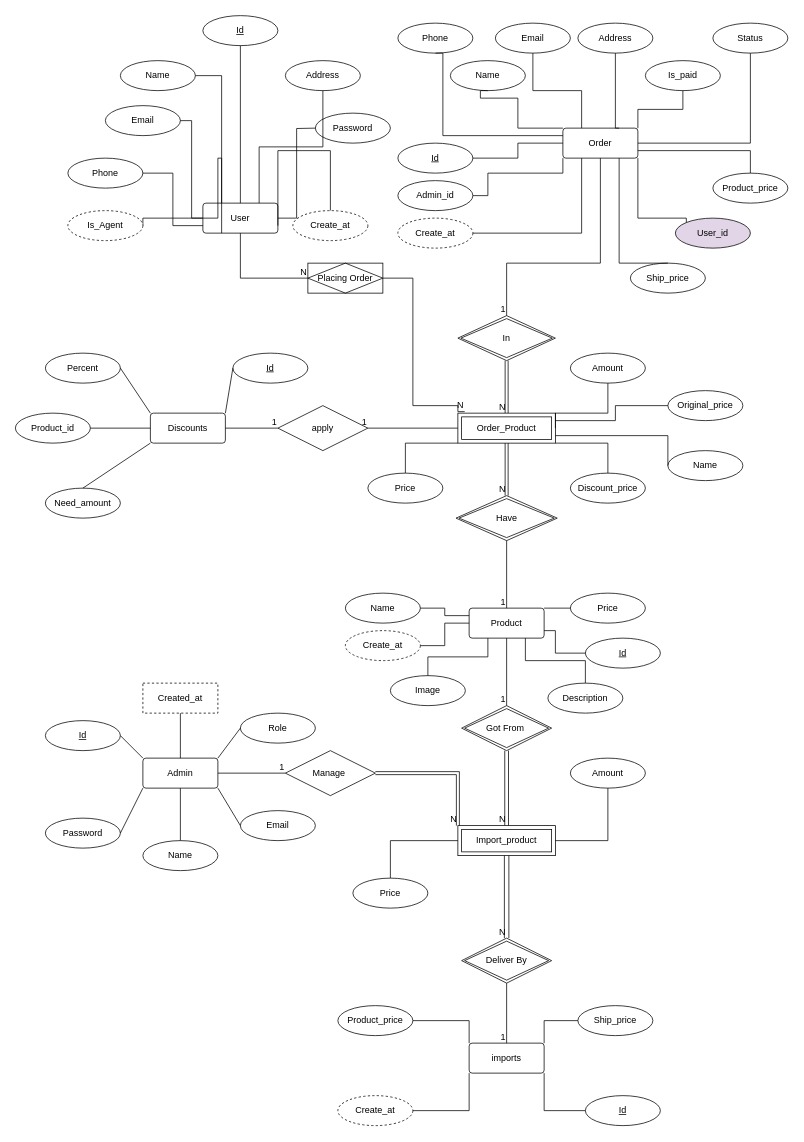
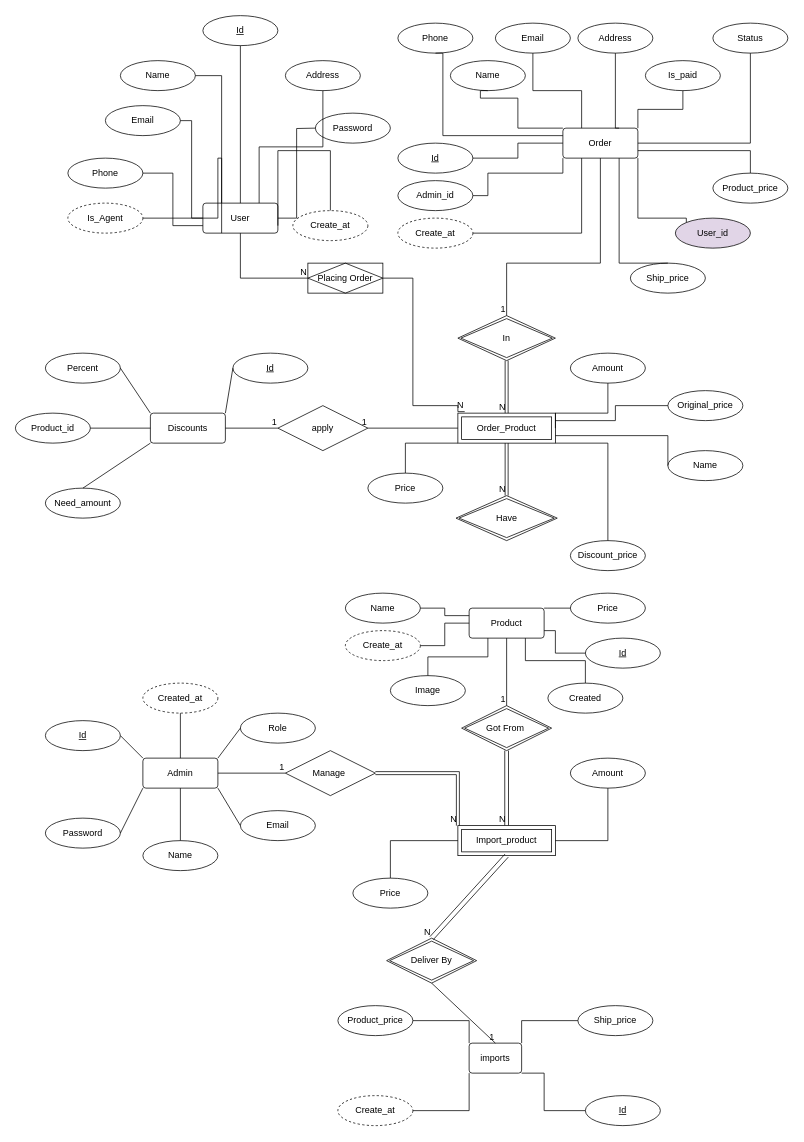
(105, 225) -> (105, 218)
(608, 488) -> (608, 555)
(507, 574) -> none
(180, 698) -> (180, 698)
(585, 698) -> (585, 698)
(507, 960) -> (432, 960)
(507, 1058) -> (495, 1058)
